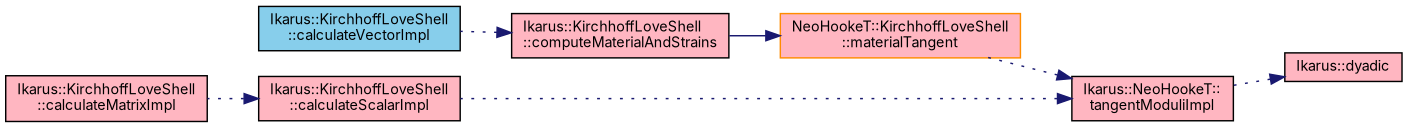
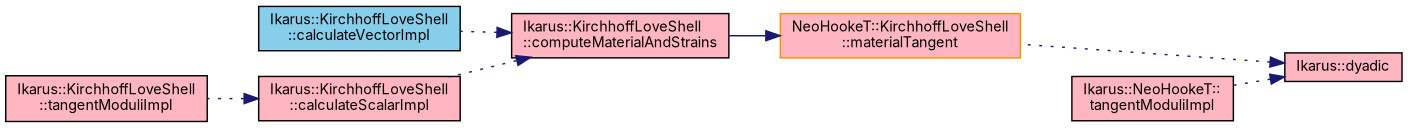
(1022, 66) -> (1145, 53)
(106, 99) -> (106, 99)
(759, 99) -> (483, 69)
